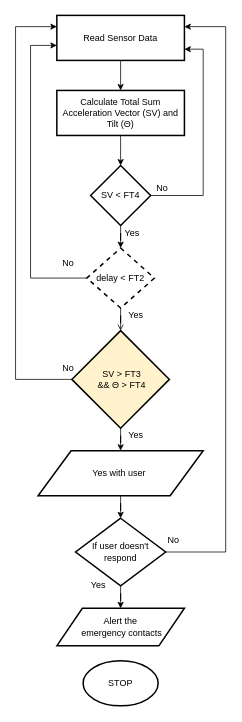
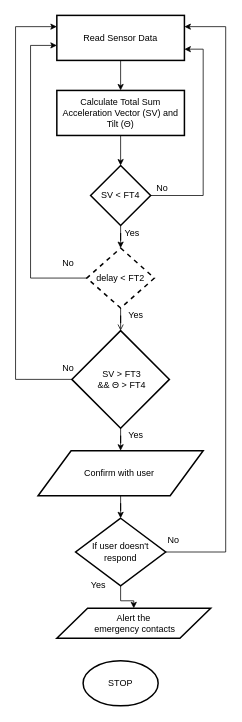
(120, 379) -> (120, 379)
(120, 473) -> (120, 473)
(120, 627) -> (134, 623)
